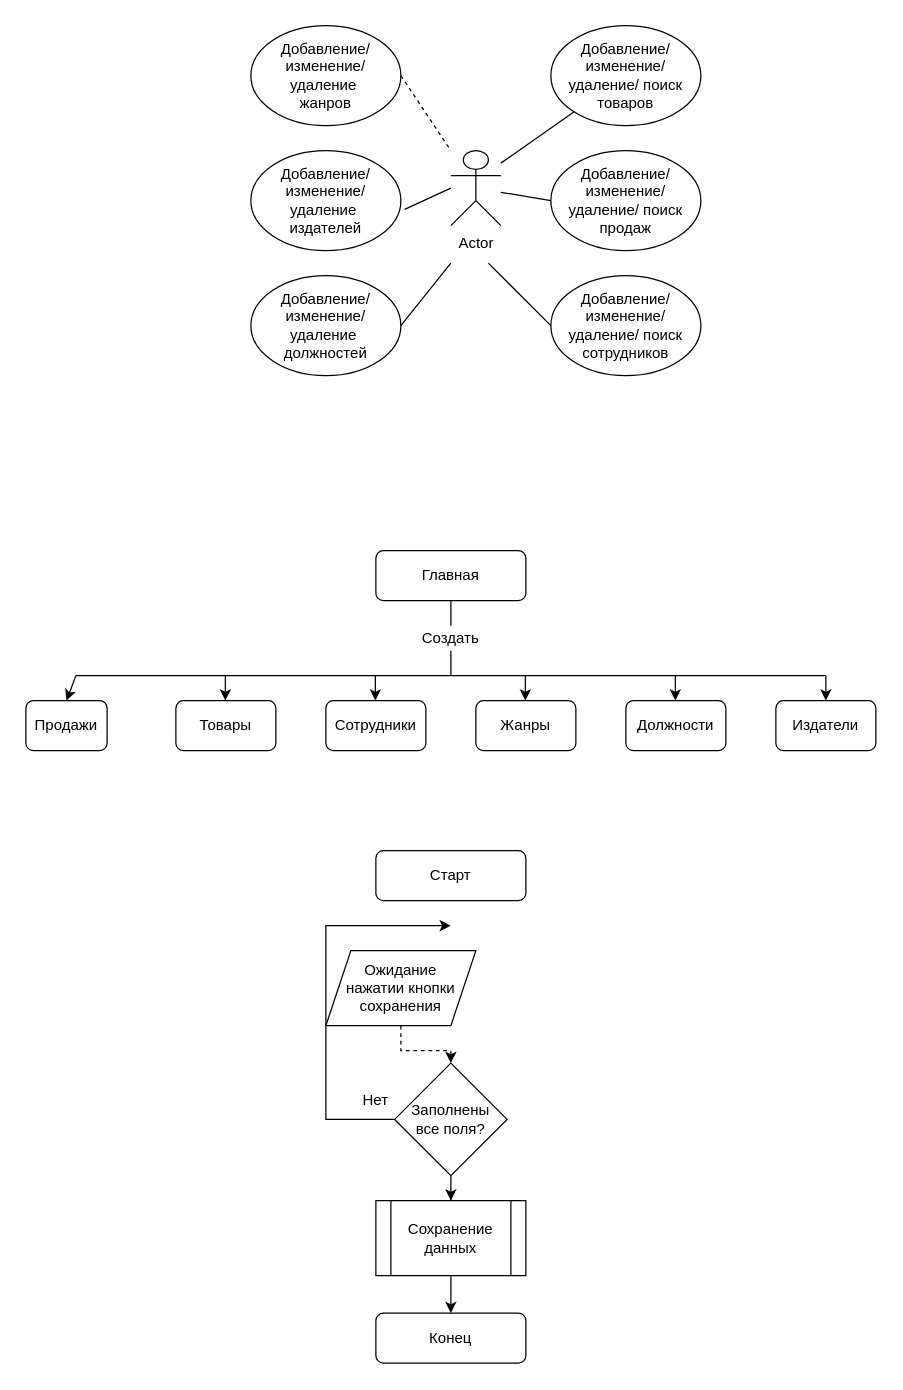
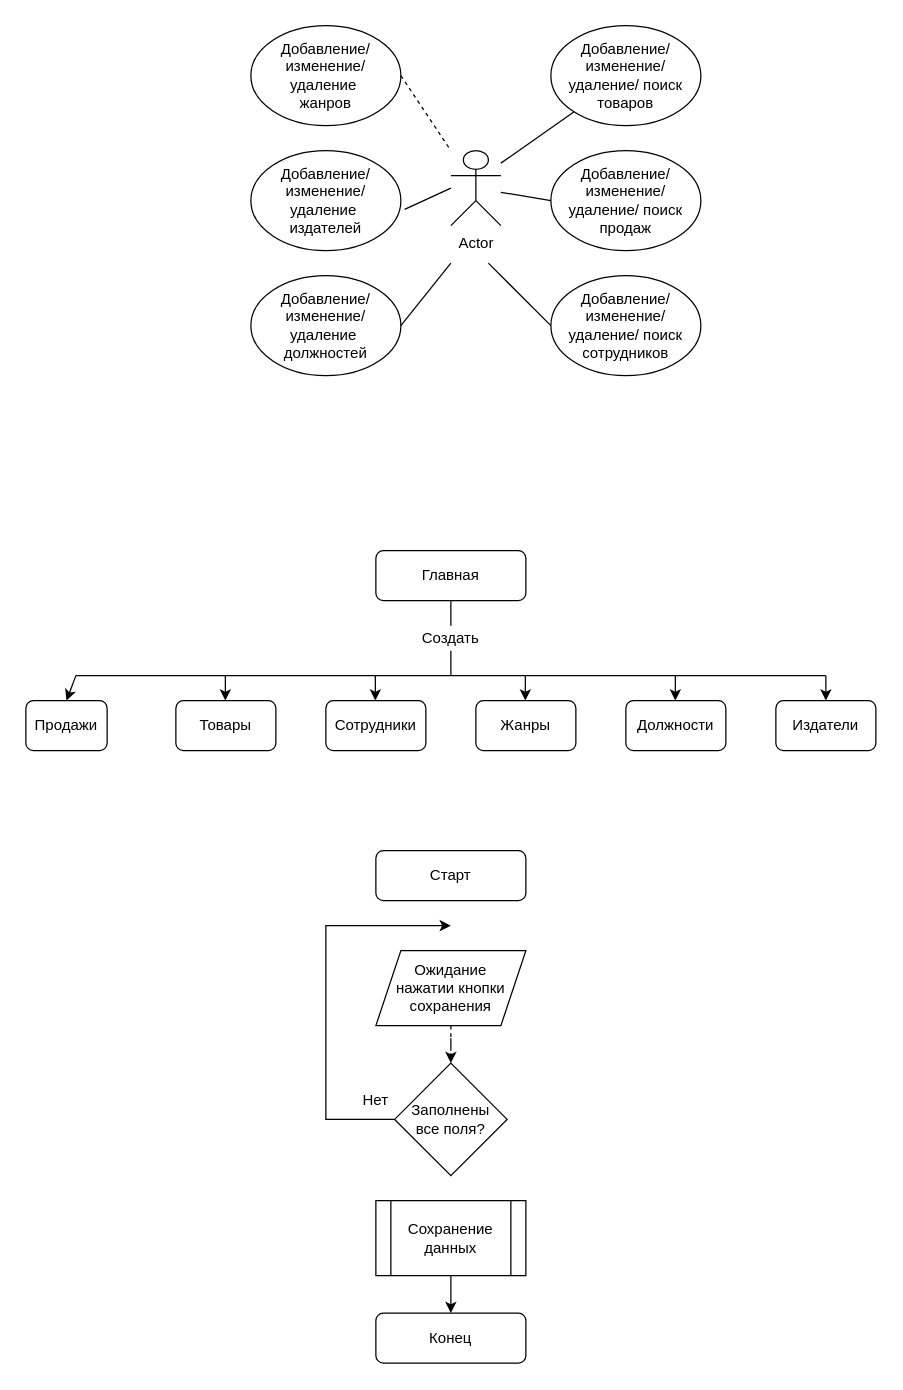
(401, 988) -> (451, 988)
(451, 1193) -> none
